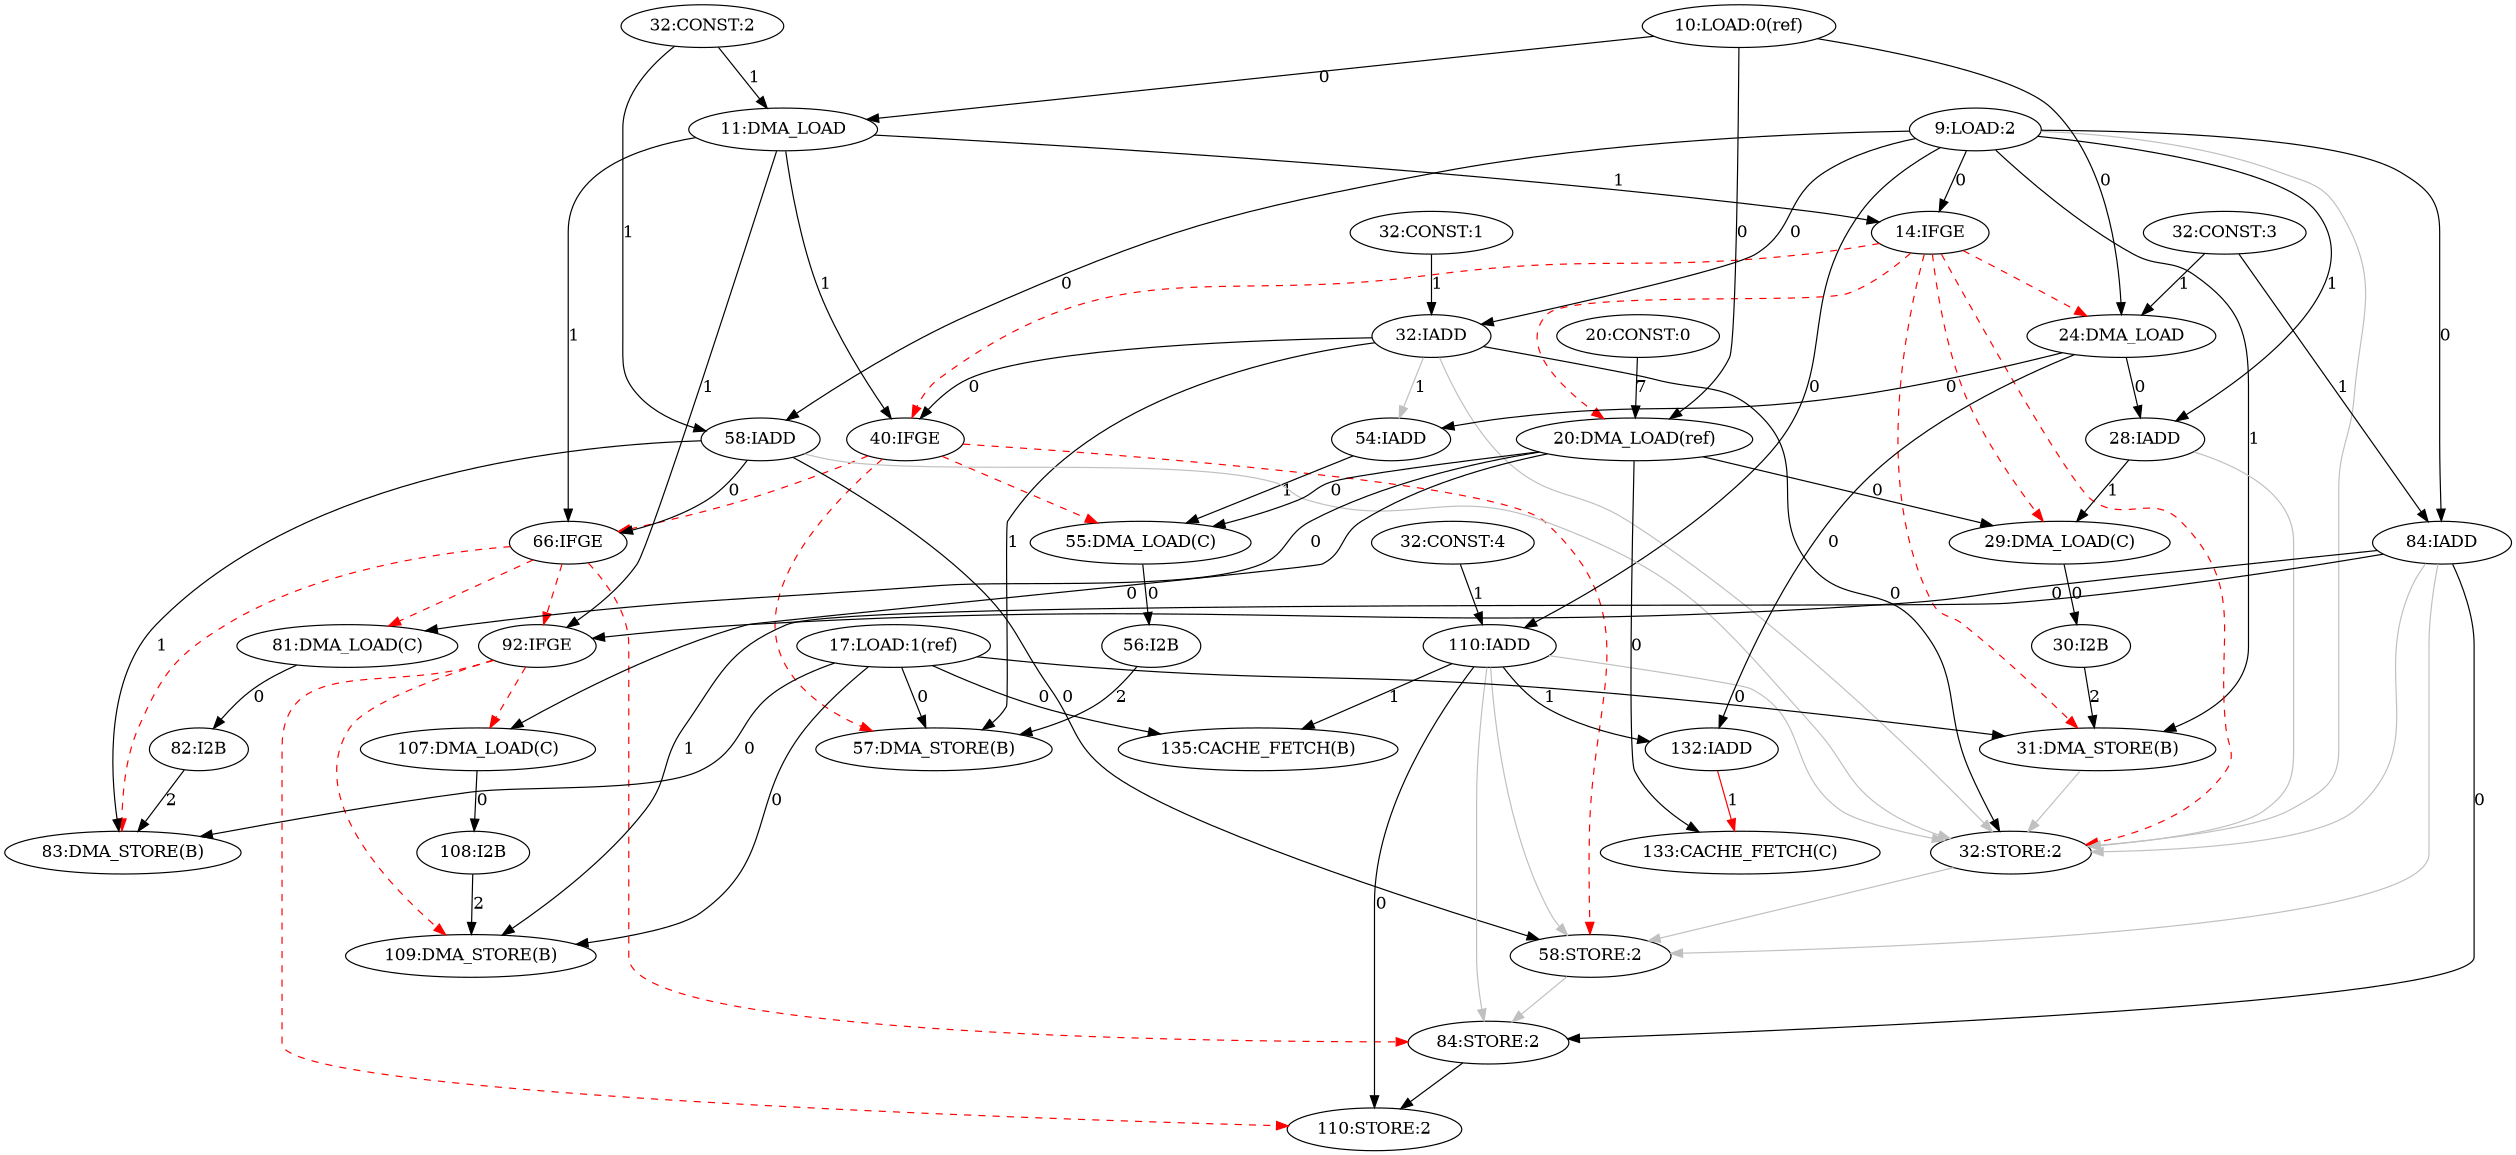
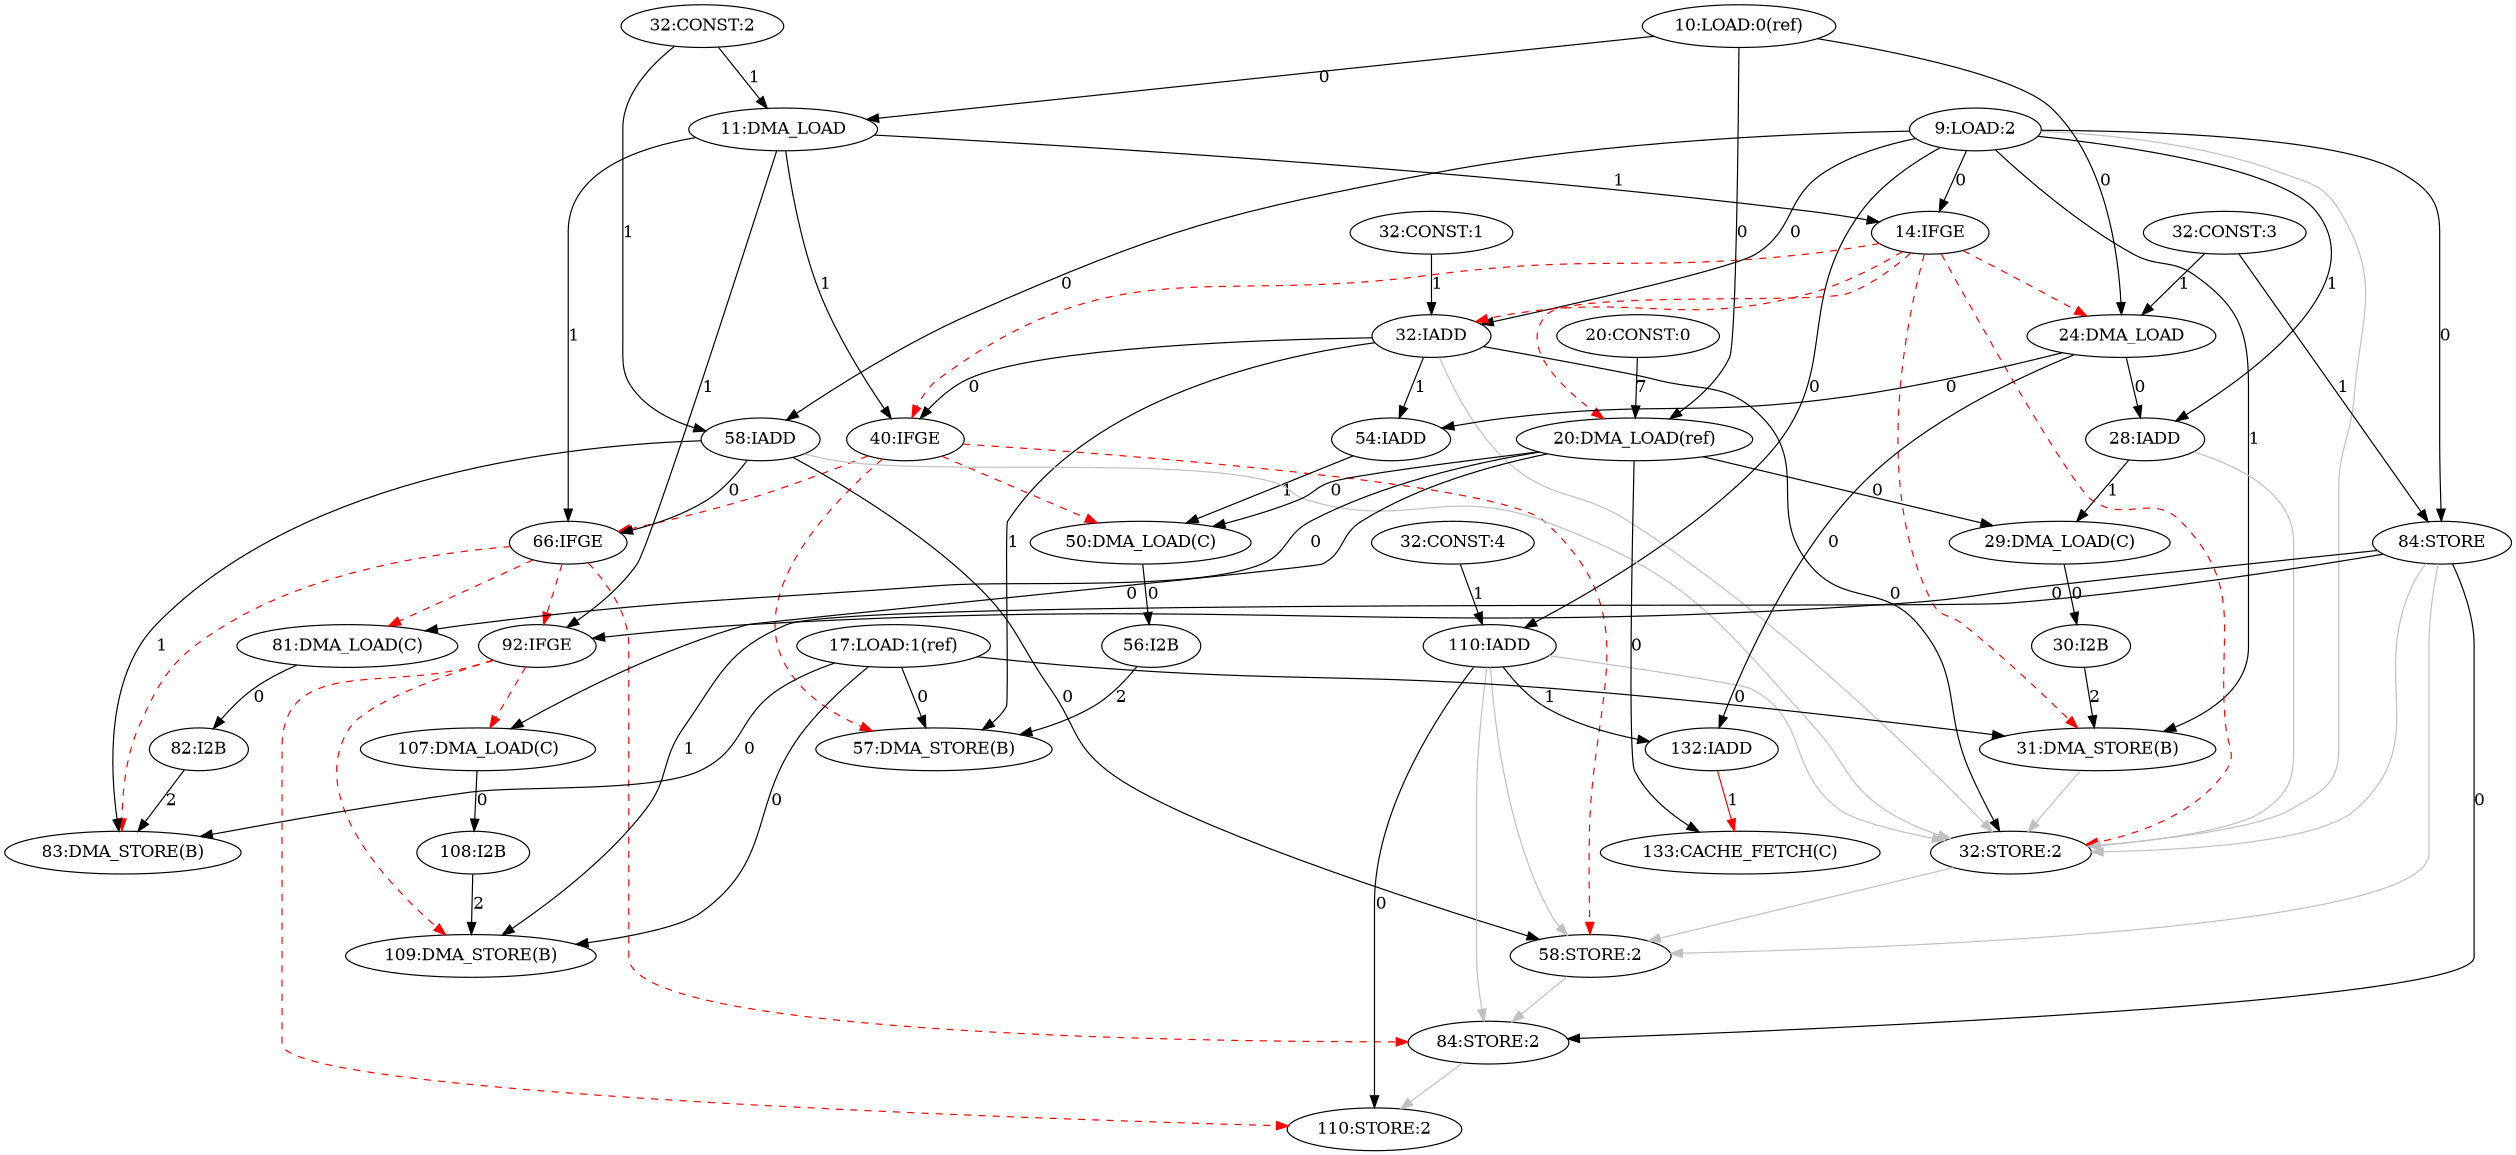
(1414, 382) -> (1414, 382)
(1964, 391) -> (1700, 309)
(1141, 543) -> (1141, 543)
(2442, 543) -> (2442, 543)
(1258, 749) -> none
(1437, 1082) -> (1437, 1082)
